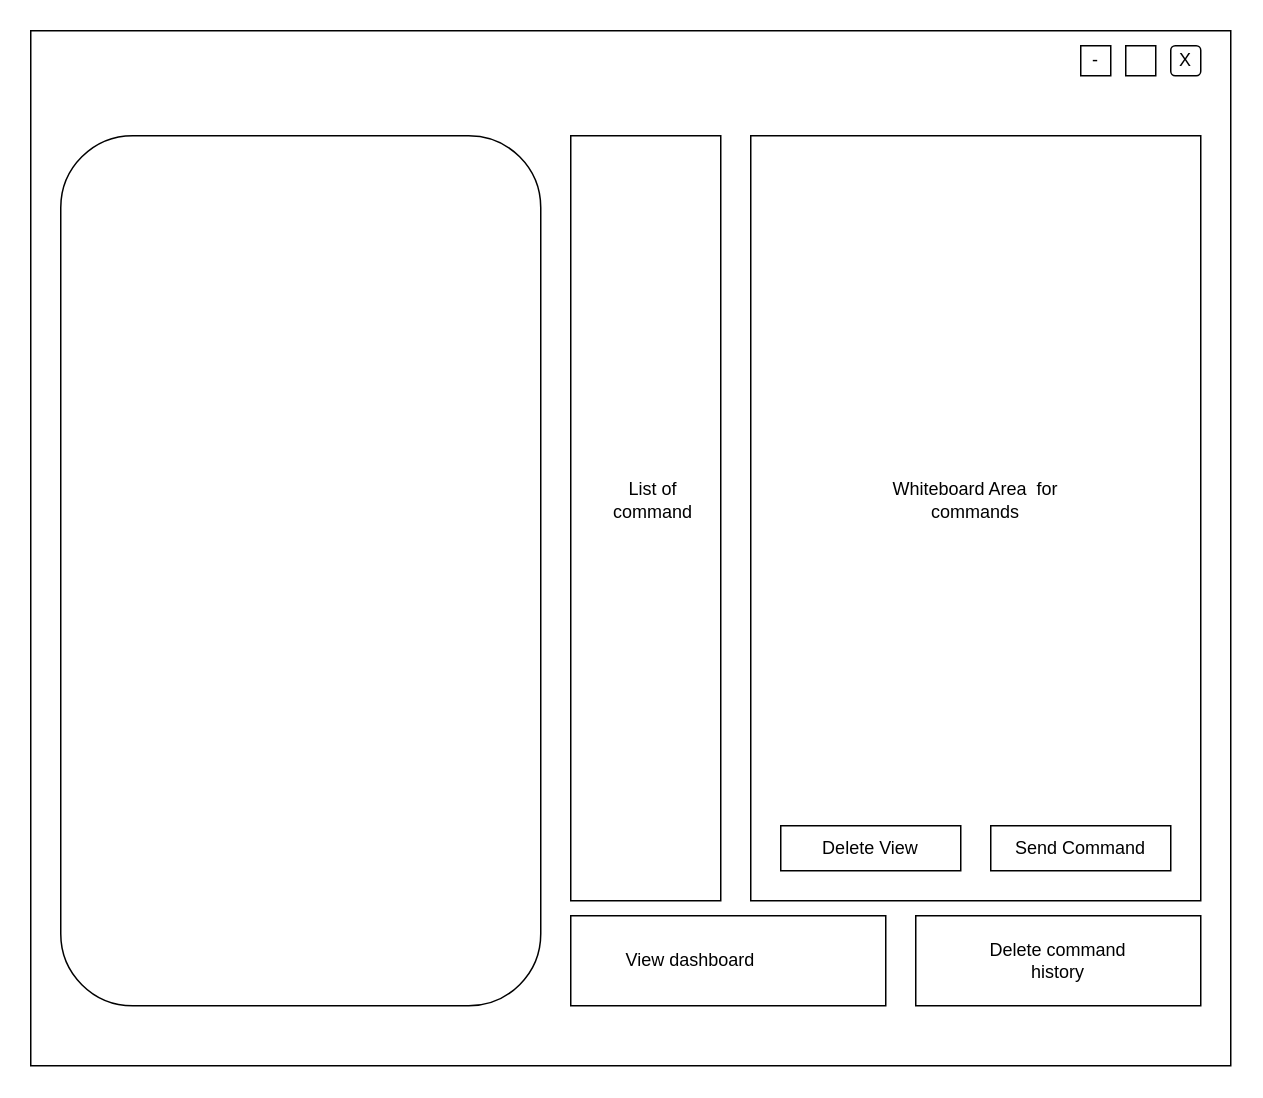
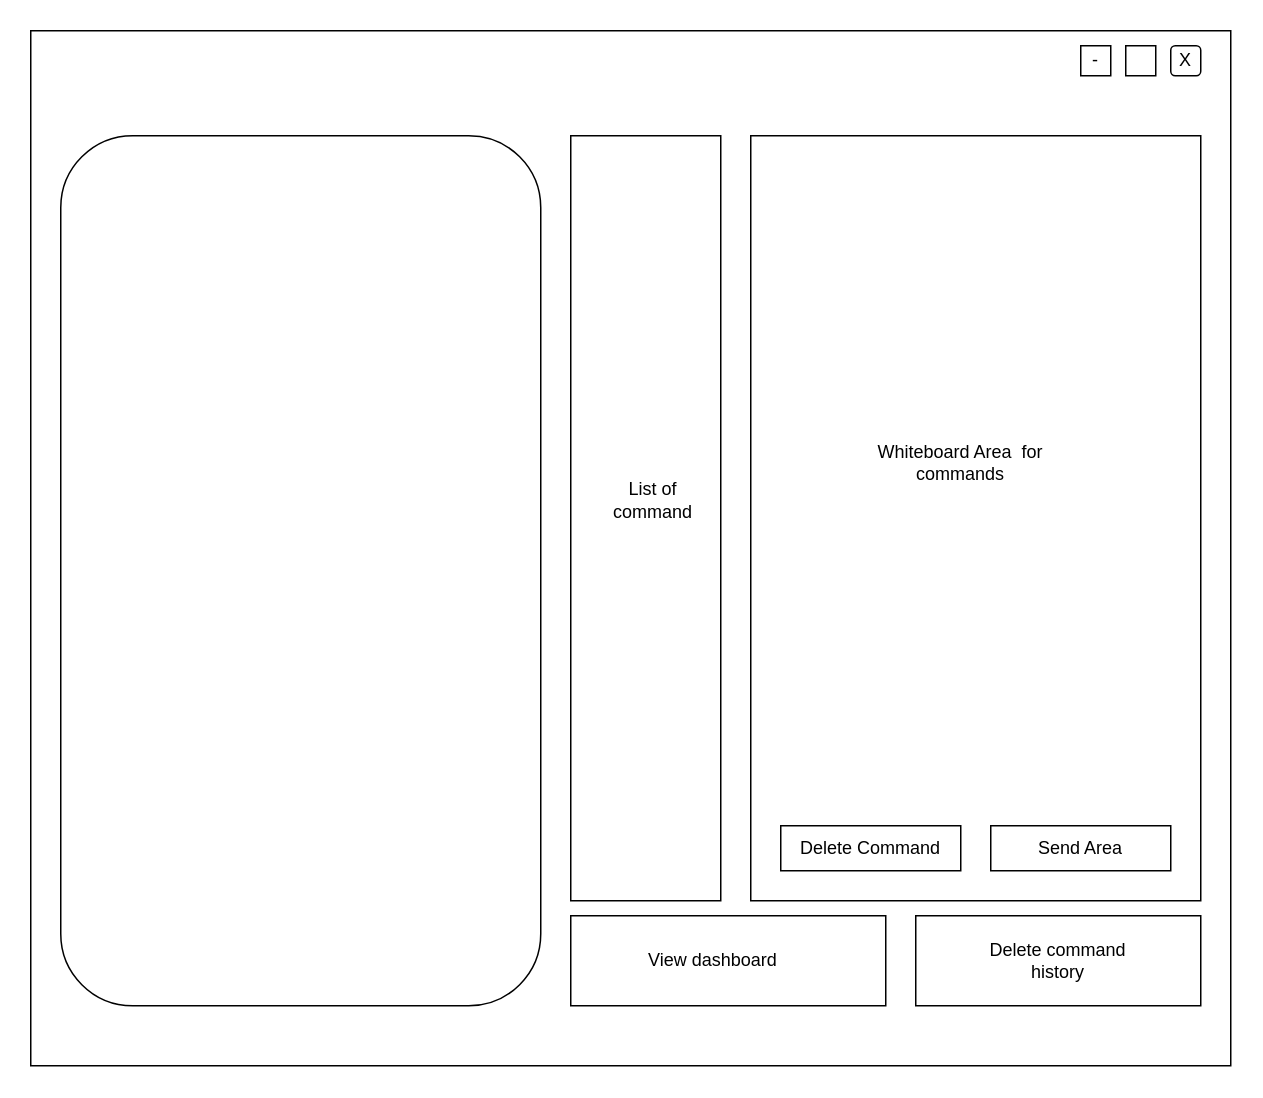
(976, 500) -> (961, 462)
(871, 848) -> (871, 848)
(1081, 848) -> (1081, 848)
(691, 961) -> (713, 961)
